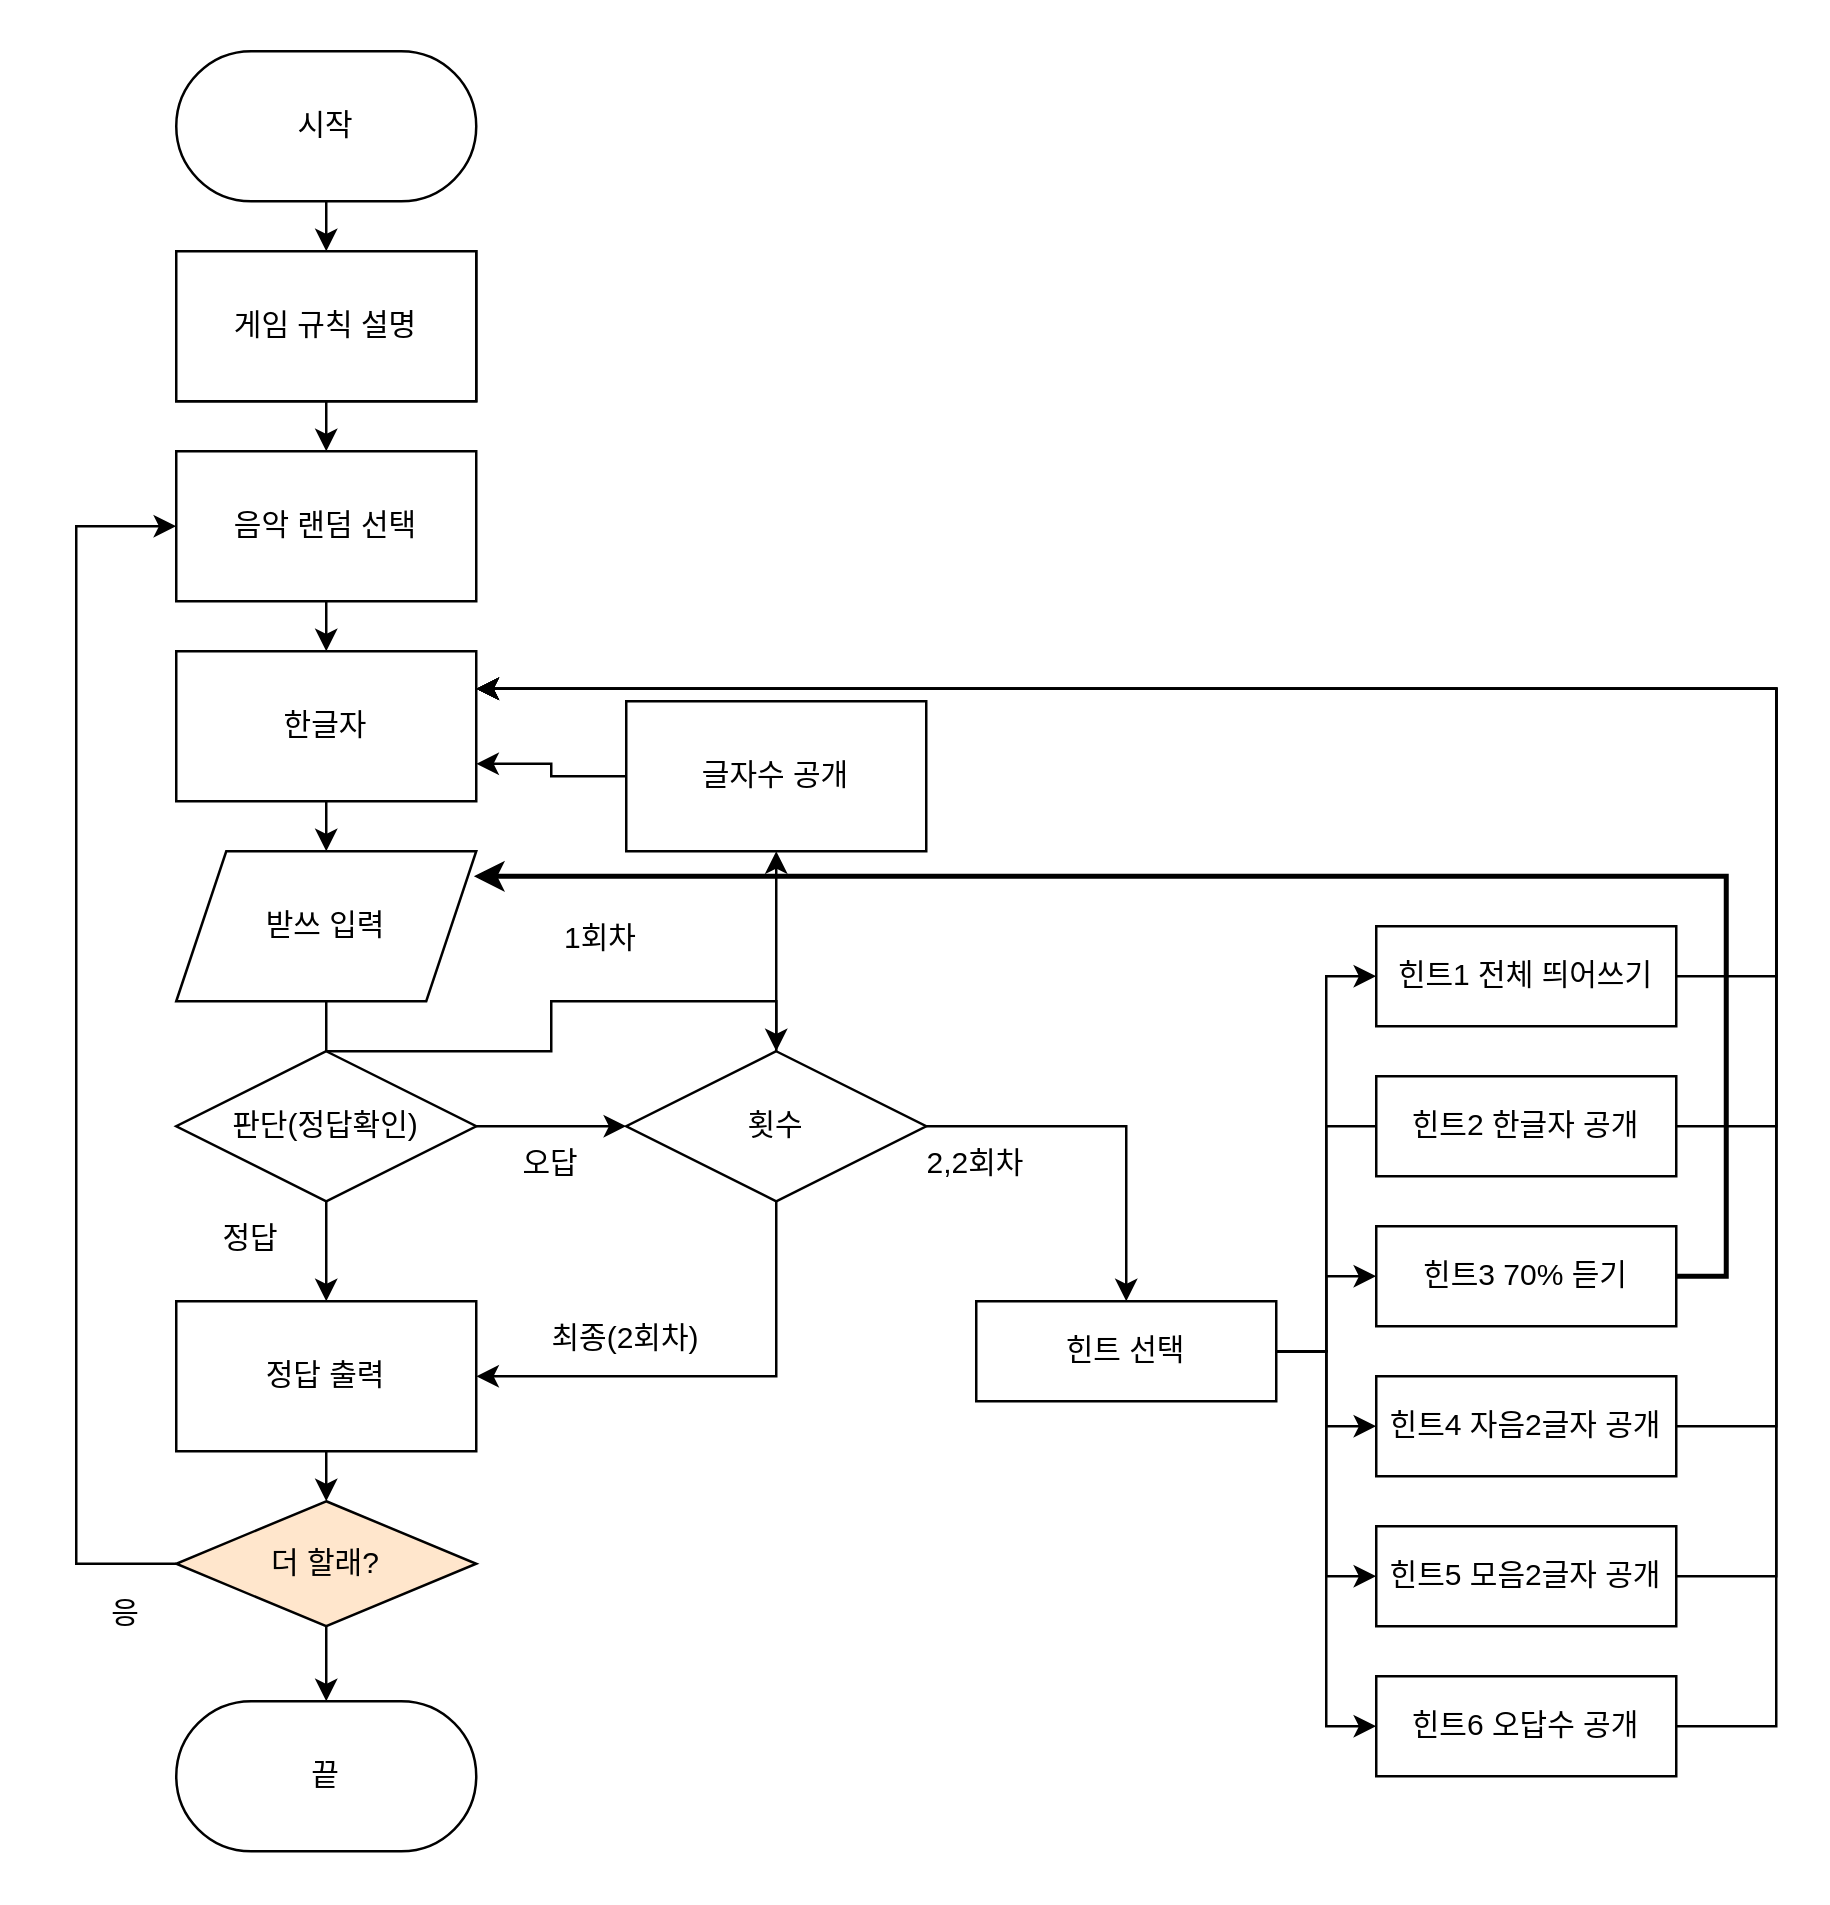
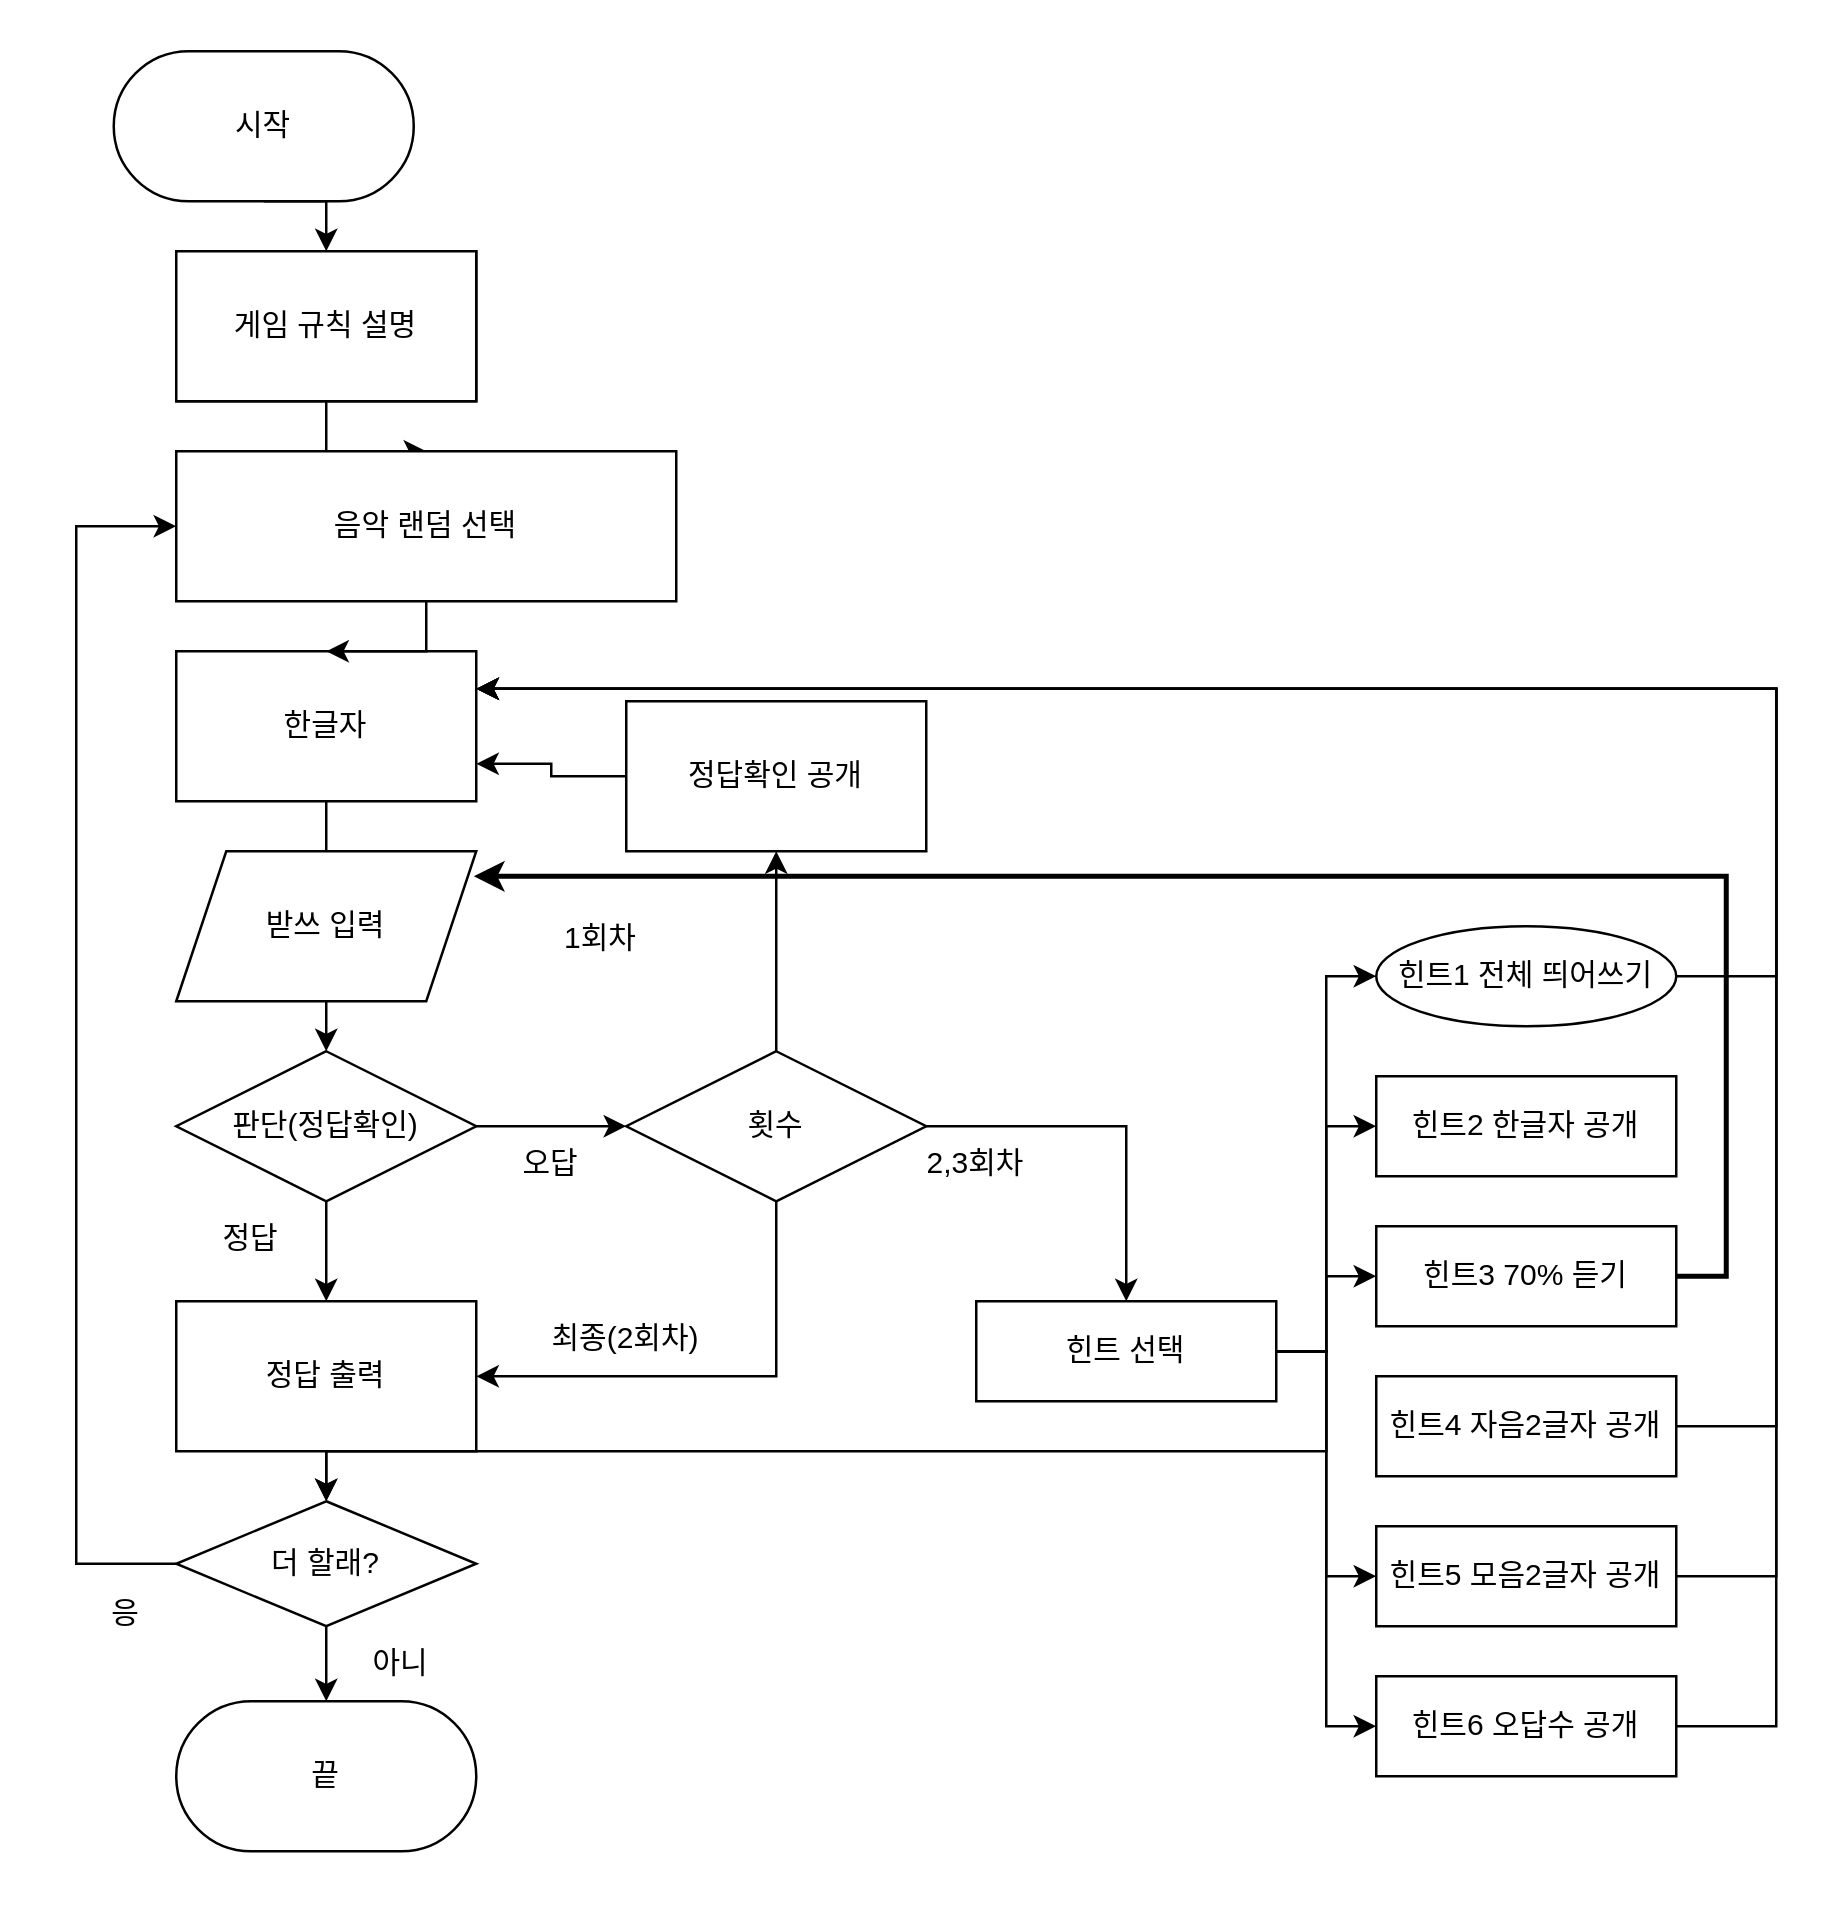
(326, 126) -> (264, 126)
(326, 526) -> (426, 526)
(776, 776) -> (776, 776)
(326, 833) -> (326, 840)
(1526, 976) -> (1526, 976)
(551, 1039) -> (326, 1033)
(1365, 1126) -> (1358, 1126)
(1698, 1126) -> none
(976, 1164) -> (976, 1164)
(1345, 1426) -> (899, 1451)
(326, 1564) -> (326, 1564)
none -> (401, 1664)
